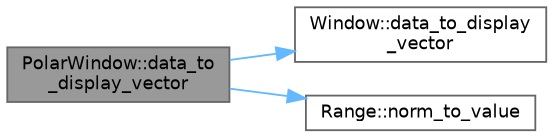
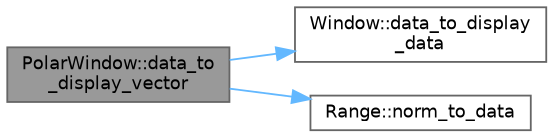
(421, 35) -> (421, 35)
(421, 113) -> (421, 113)
